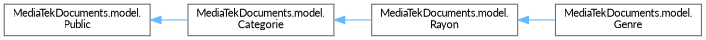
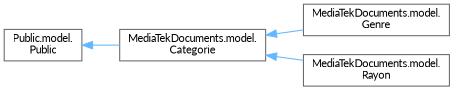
(77, 20) -> (43, 45)
(542, 20) -> (290, 32)
